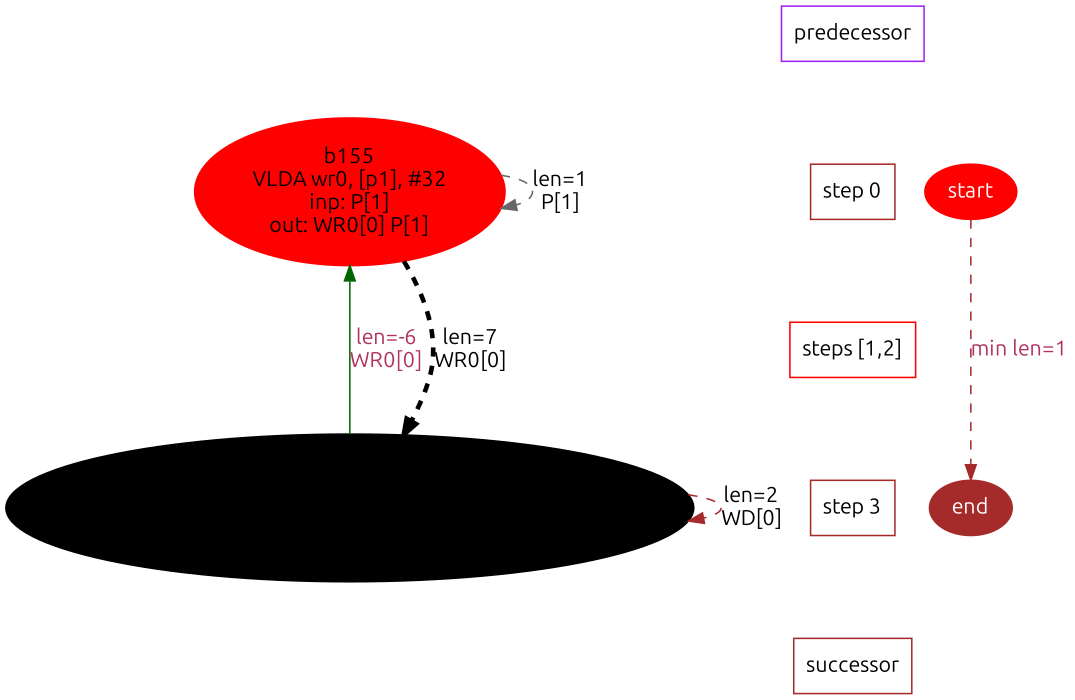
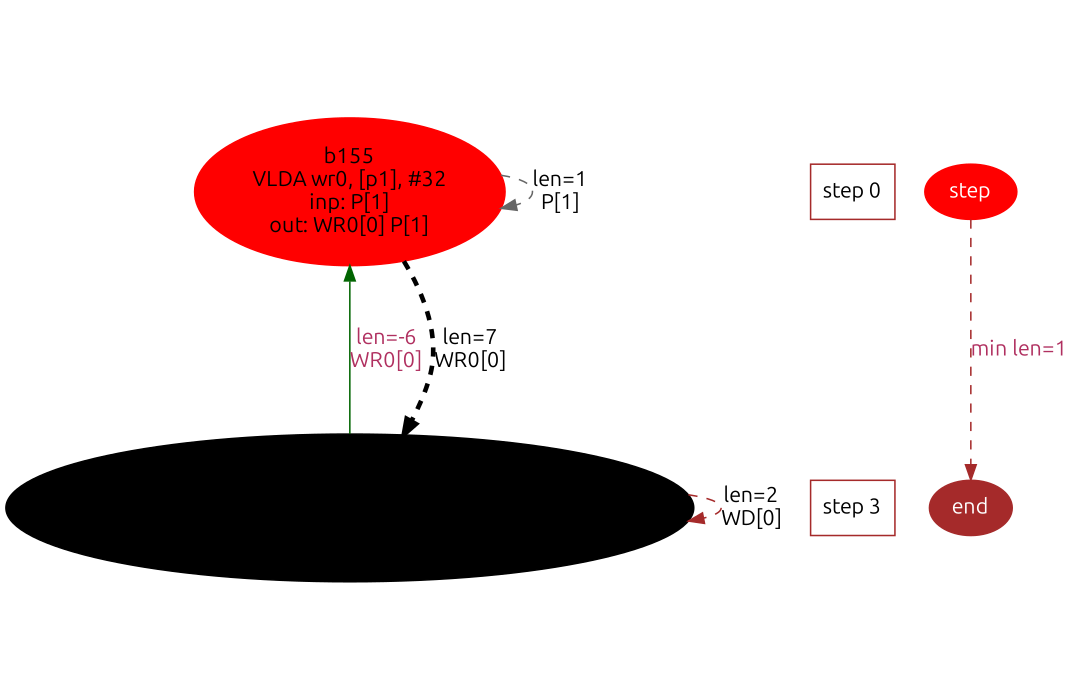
(853, 34) -> none
(971, 192) -> (971, 192)
(853, 350) -> none
(853, 666) -> none
